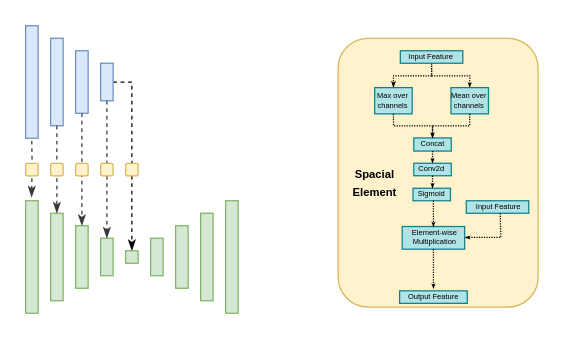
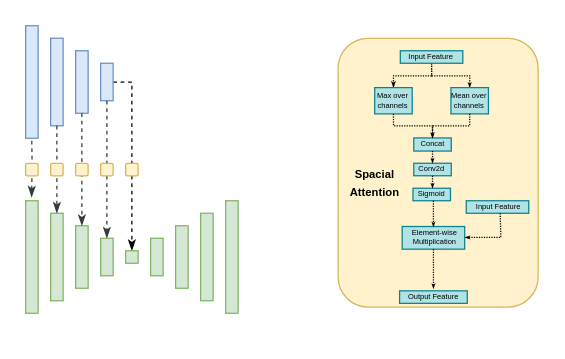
(375, 182) -> (375, 182)
